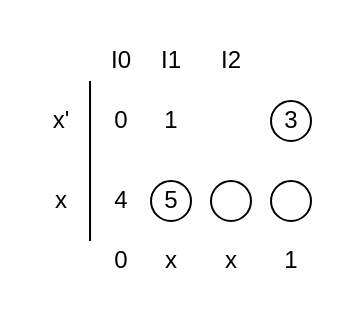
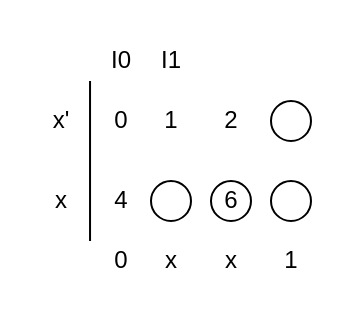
(231, 61) -> none
none -> (231, 121)
(291, 121) -> none
(171, 201) -> none
none -> (231, 201)
